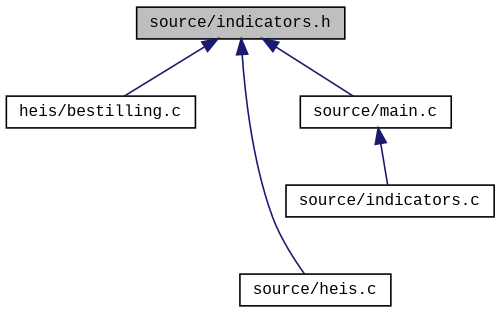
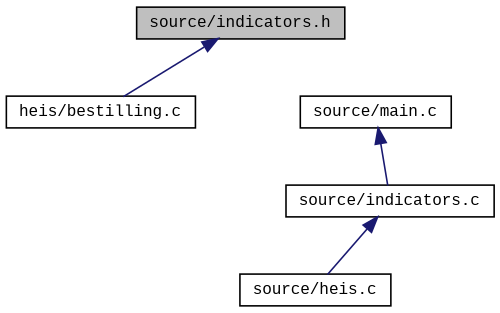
(315, 72) -> none
(259, 169) -> (347, 252)
